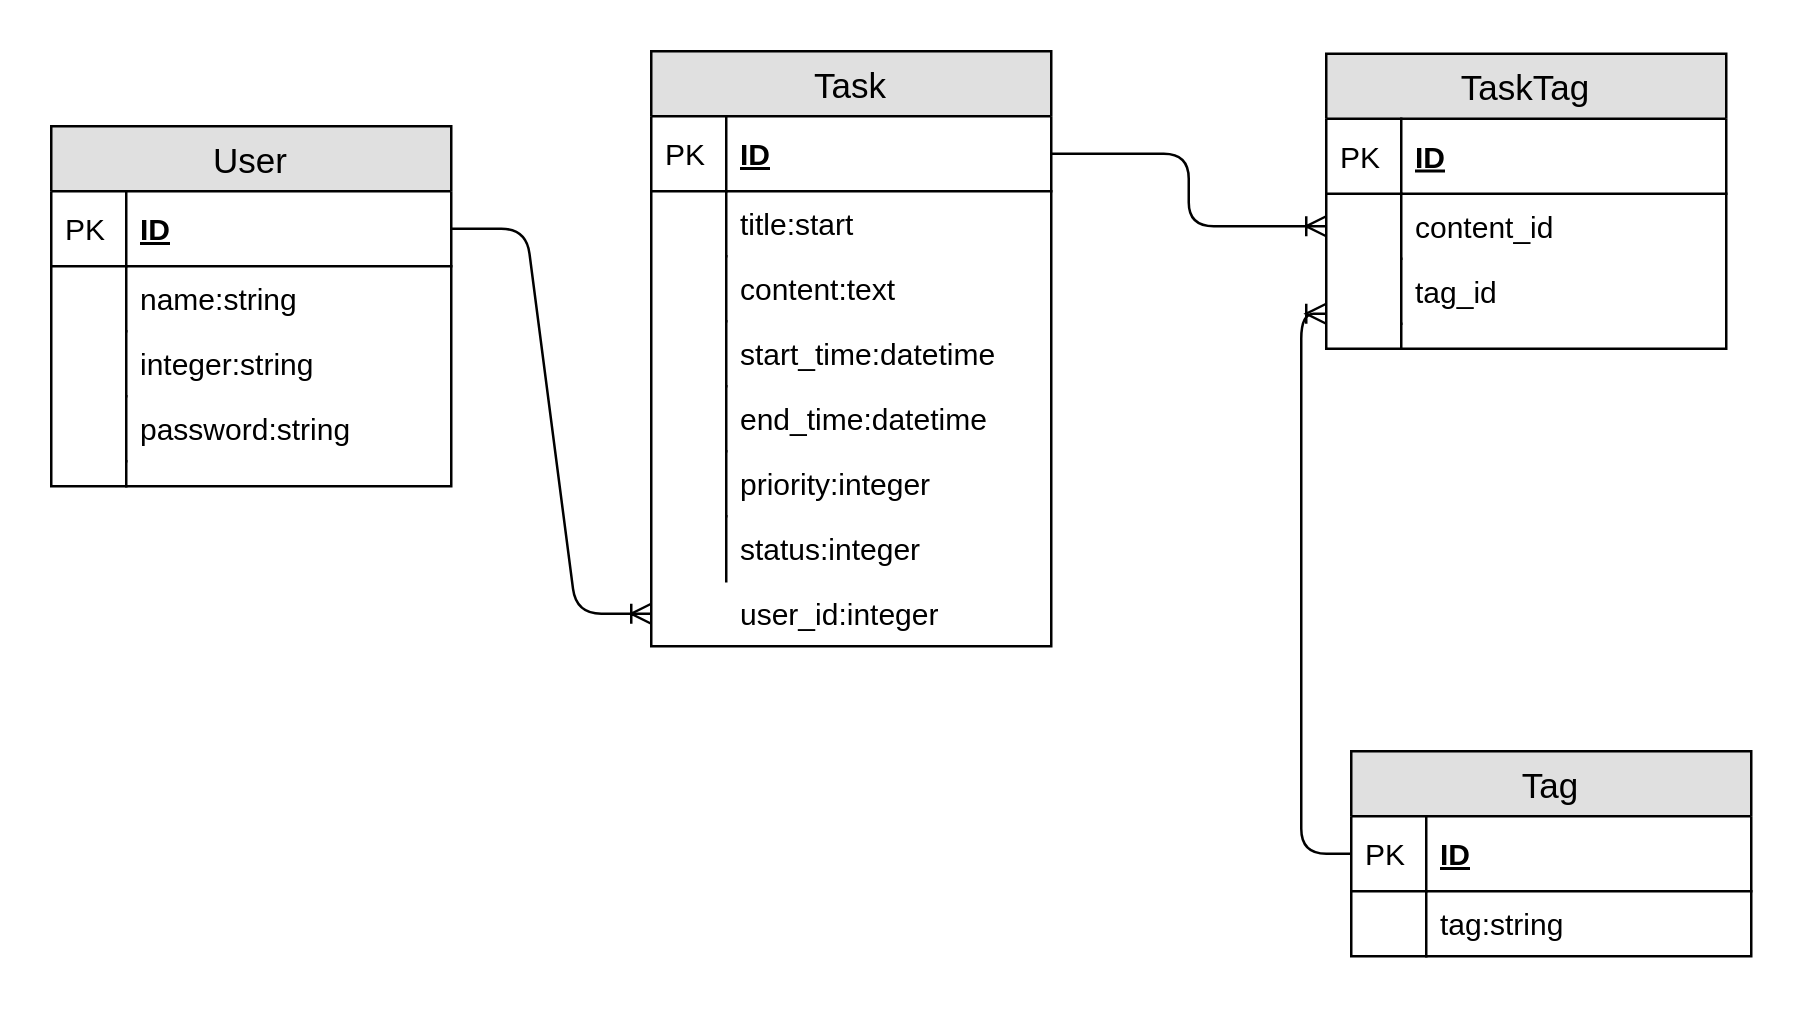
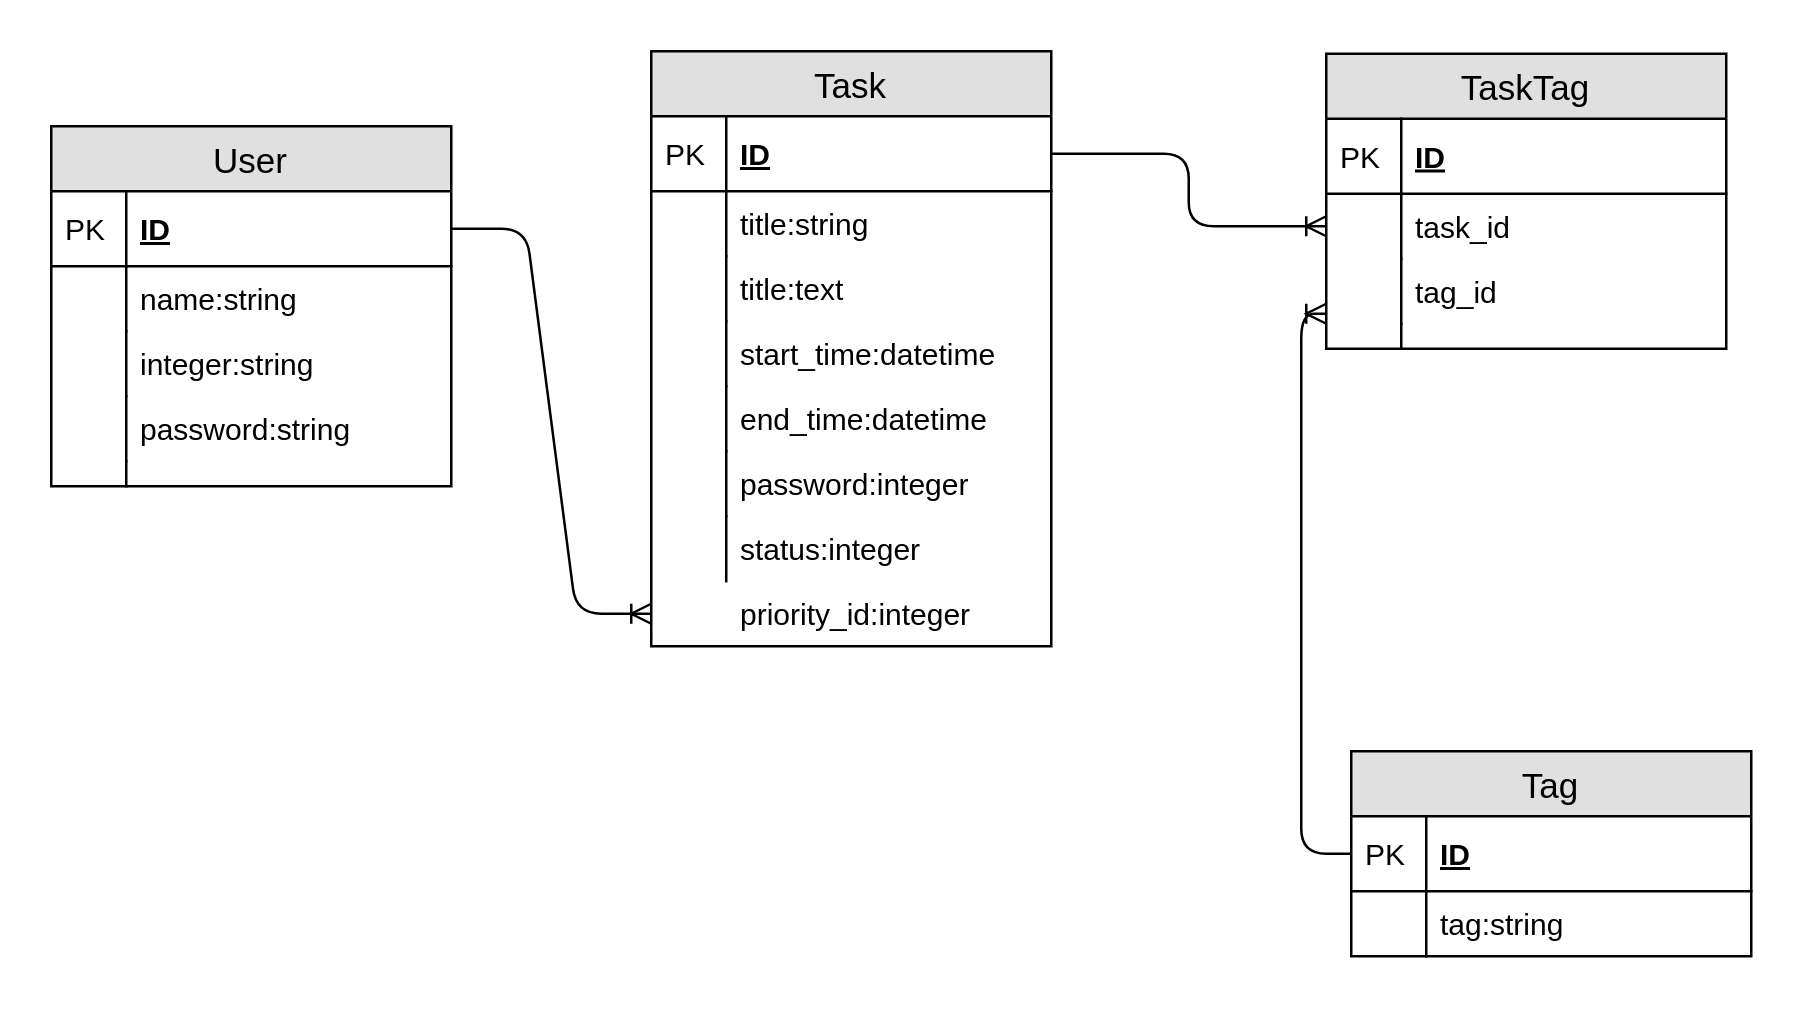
(821, 225) -> (825, 225)
(1495, 228) -> (1470, 228)
(837, 290) -> (812, 290)
(859, 485) -> (867, 485)
(854, 615) -> (880, 615)
